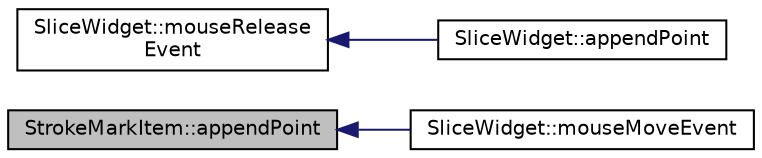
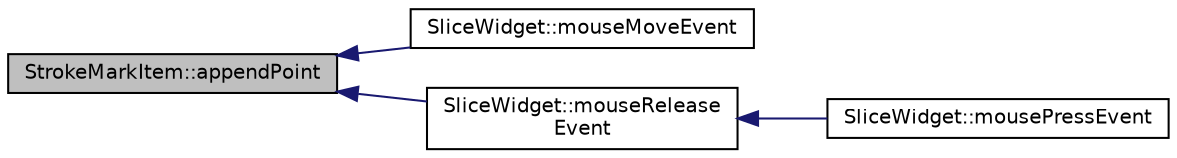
(582, 40) -> (998, 118)
none -> (393, 98)
